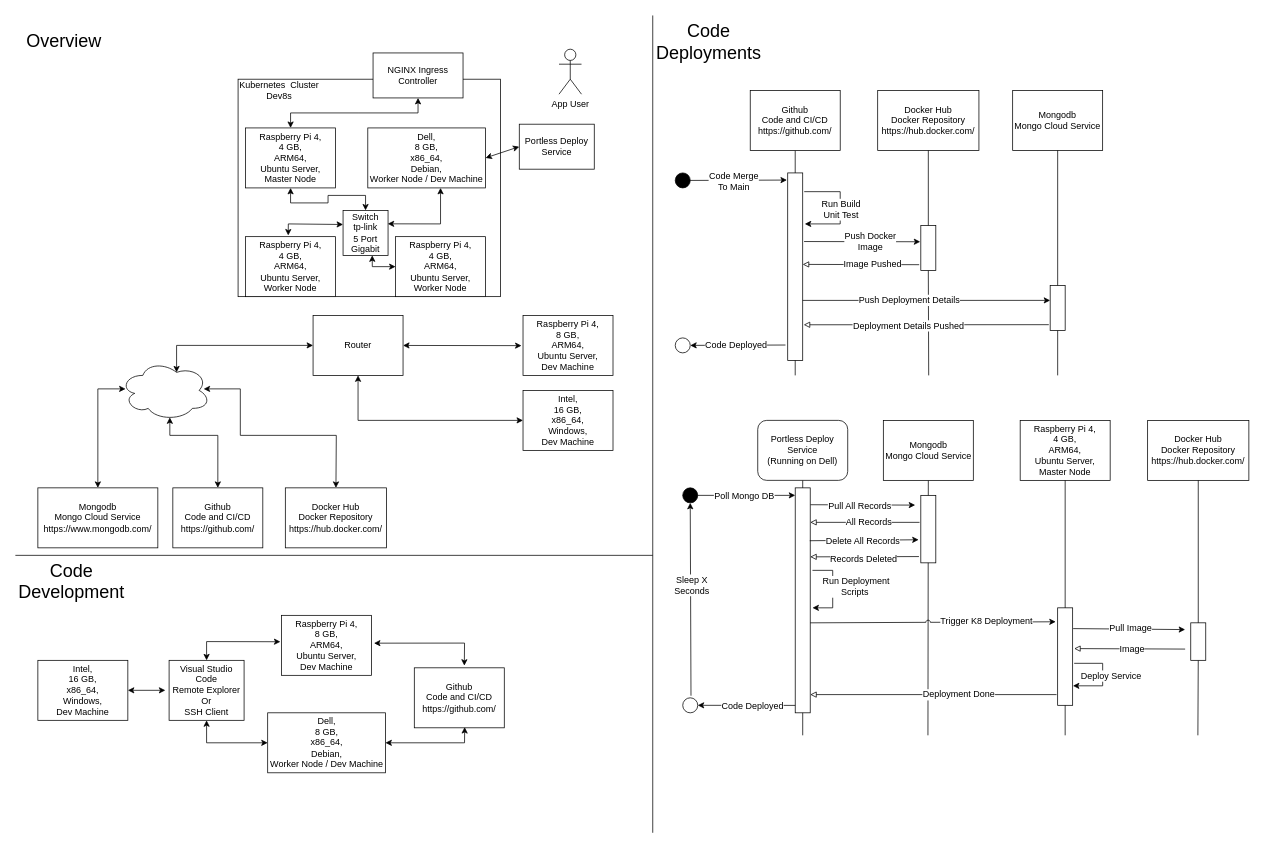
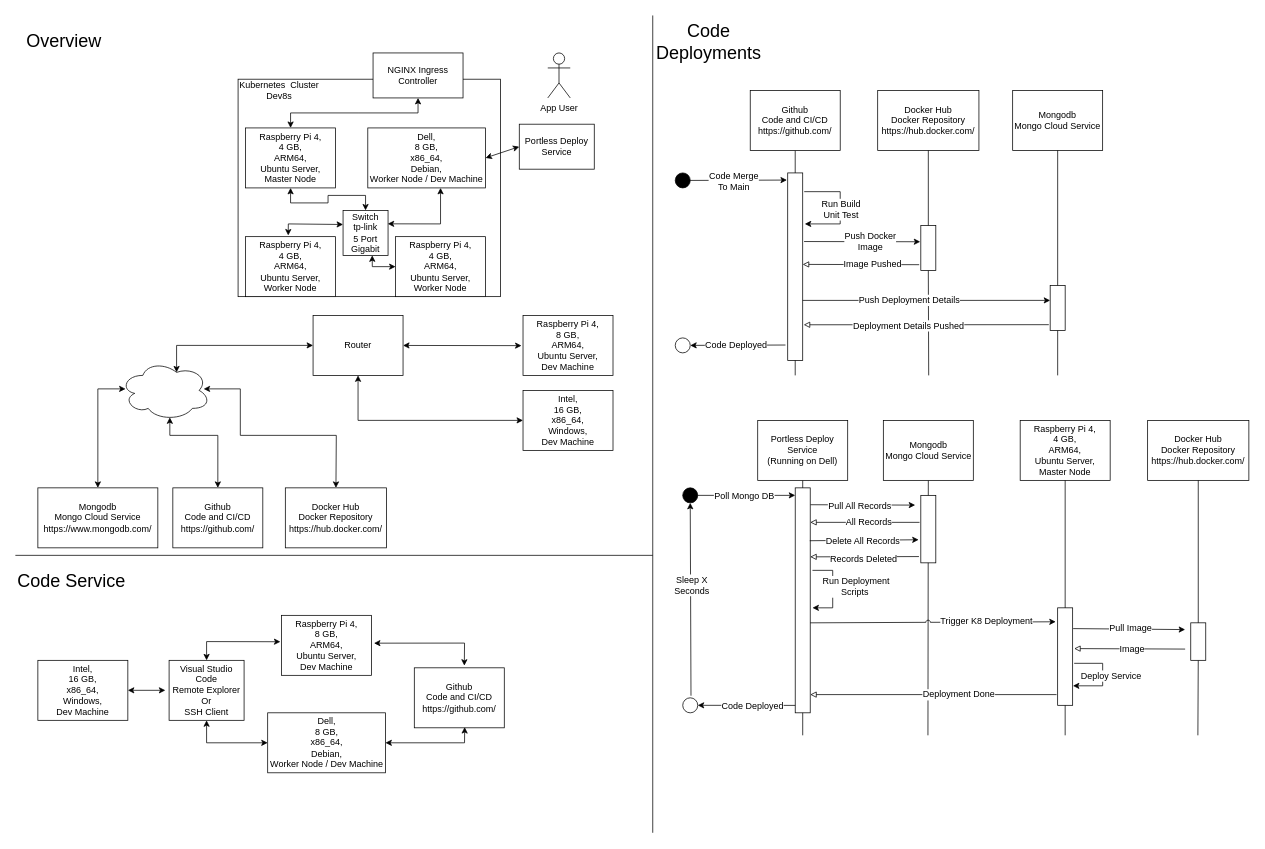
(570, 72) -> (559, 75)
(803, 450) -> (803, 450)
(72, 582) -> (72, 582)
